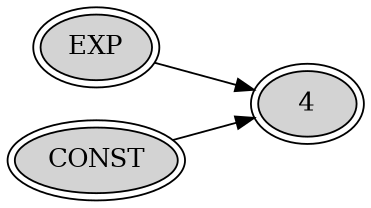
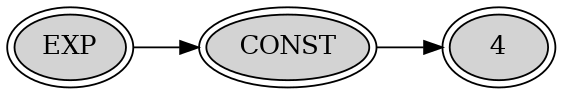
(196, 74) -> (157, 47)
